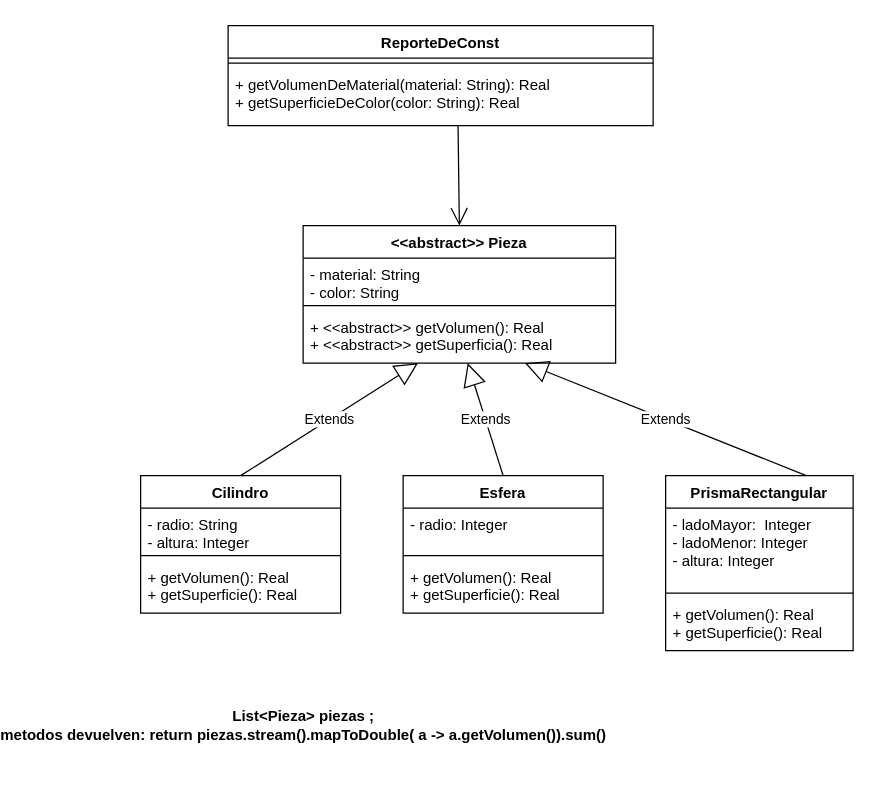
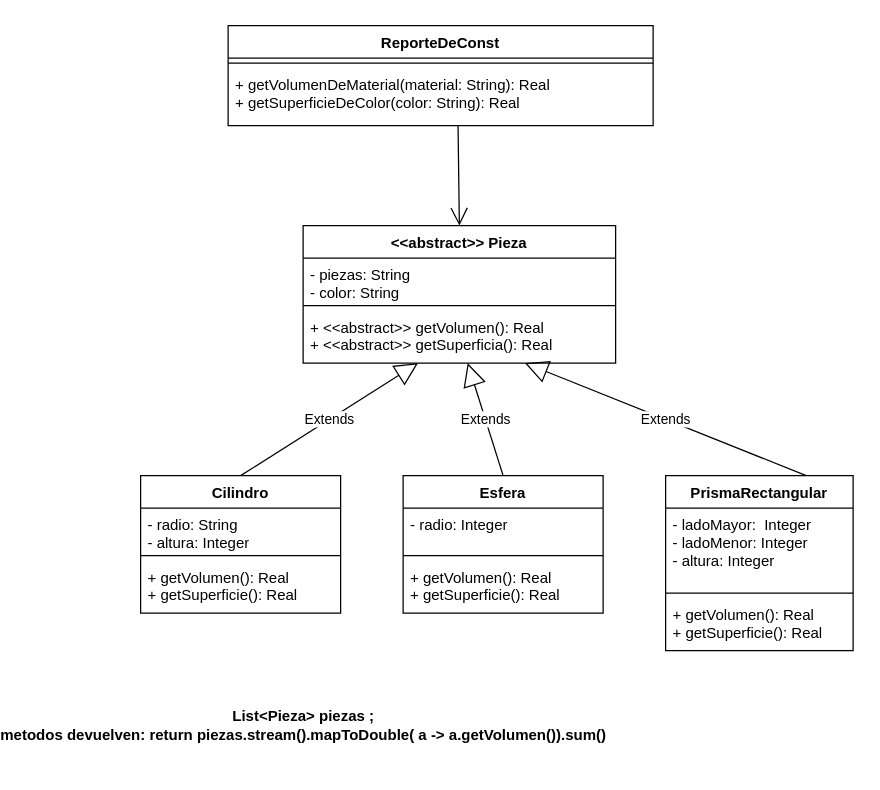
(375, 285) -> (368, 285)
